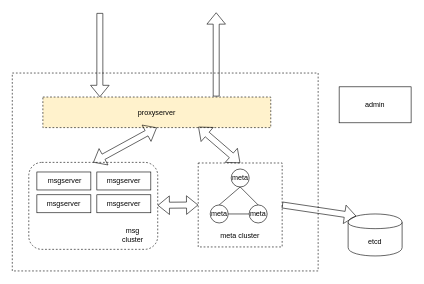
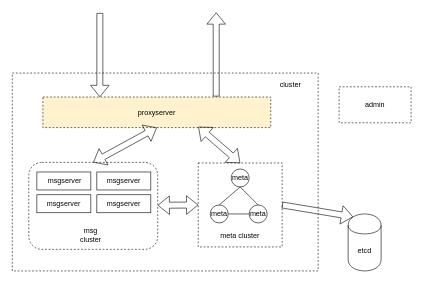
none -> (291, 85)
(375, 105) -> (375, 105)
(133, 235) -> (91, 235)
(375, 235) -> (365, 242)
